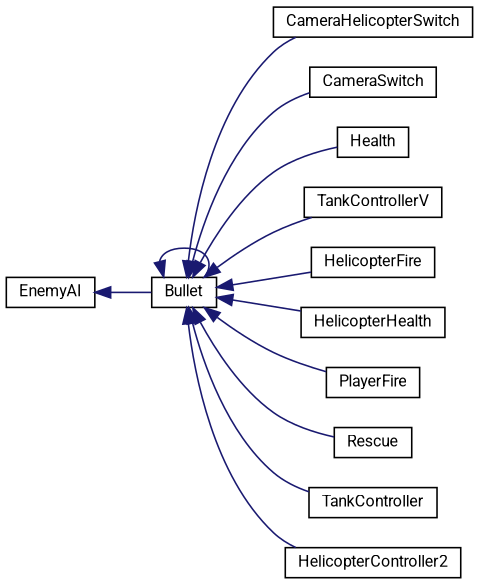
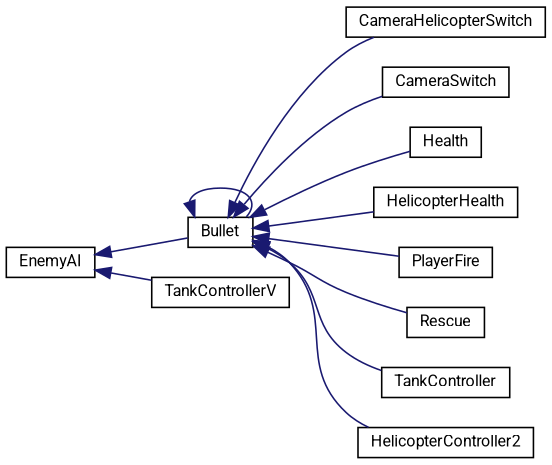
(262, 238) -> (131, 277)
(373, 262) -> none
